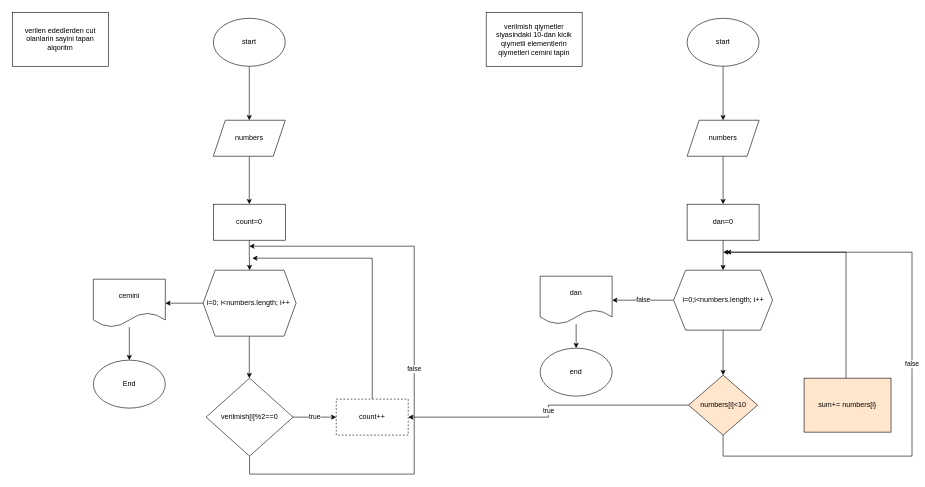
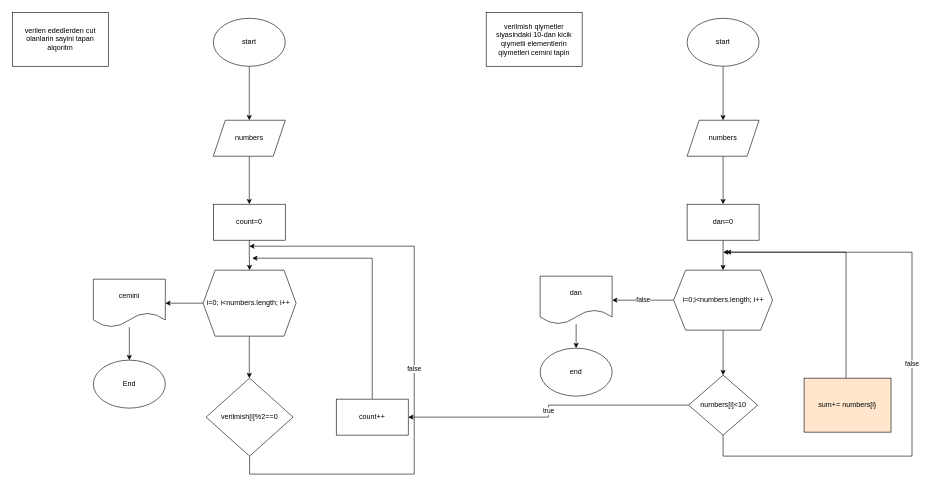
(723, 405) -> (723, 405)
(314, 417) -> none
(372, 417) -> (372, 417)
